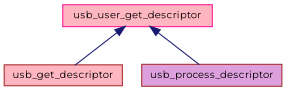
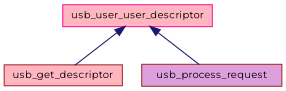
(138, 16) -> (138, 16)
(212, 75) -> (212, 75)
